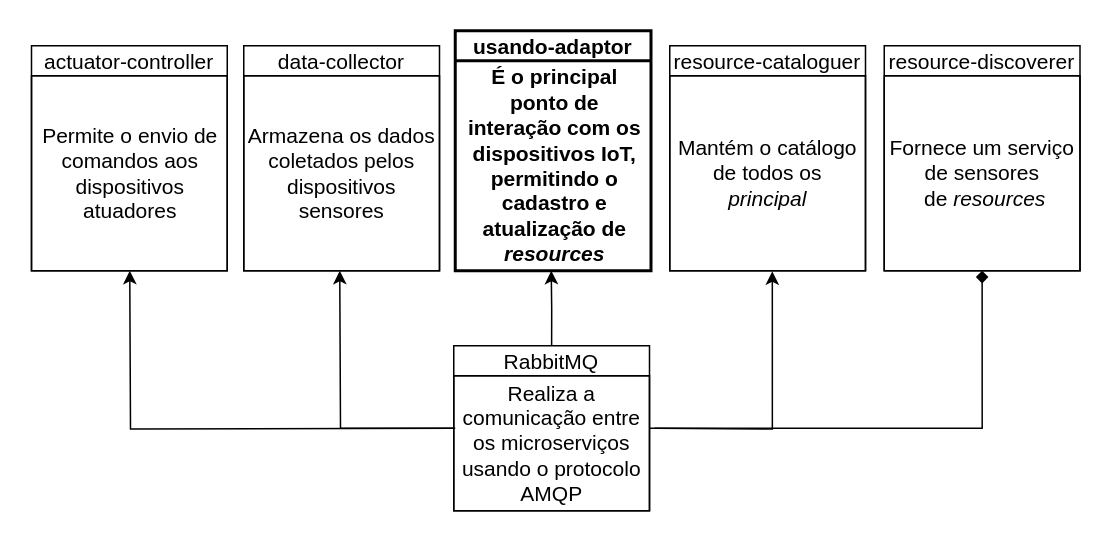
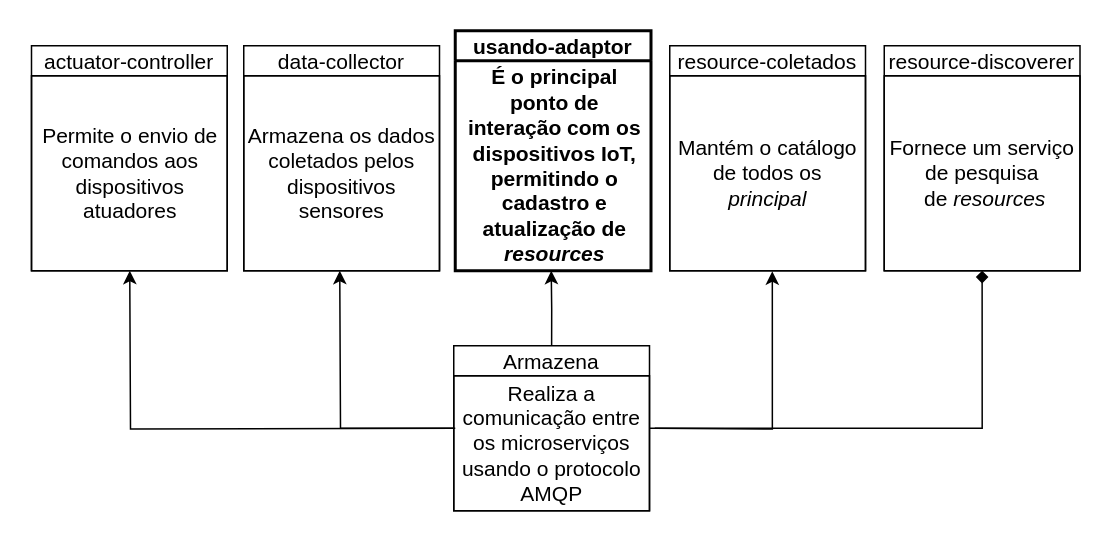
(767, 62) -> (767, 62)
(983, 173) -> (983, 173)
(551, 362) -> (551, 362)
